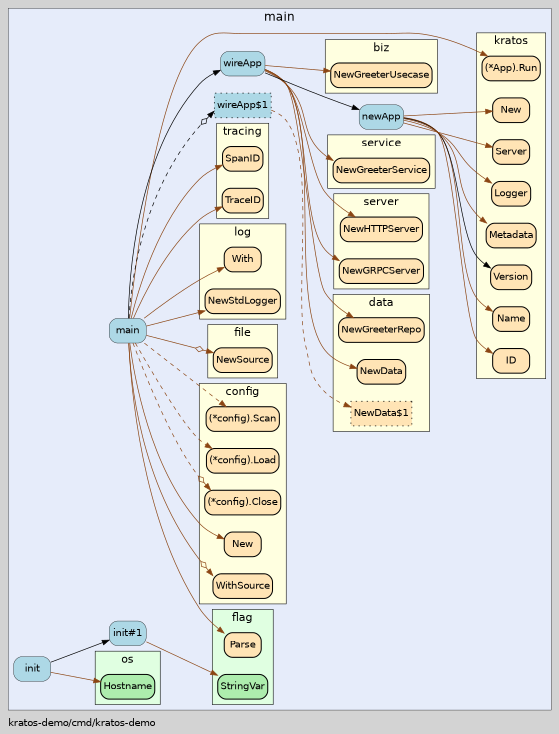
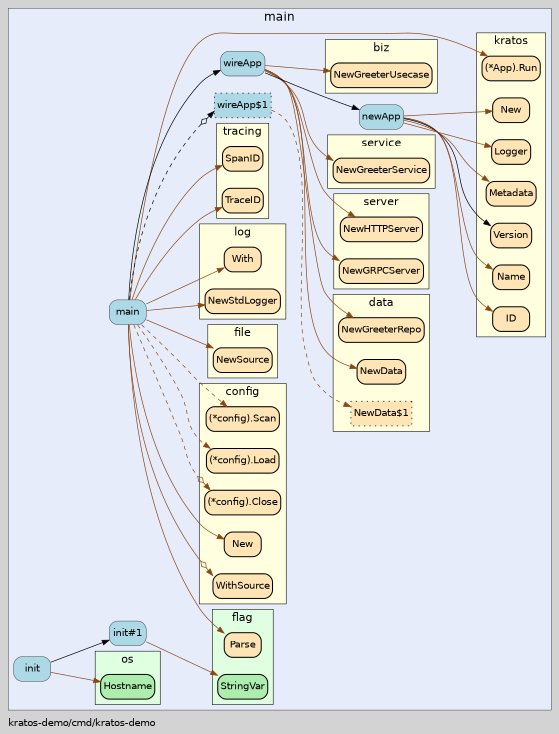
(511, 152) -> none
(171, 342) -> (177, 333)
